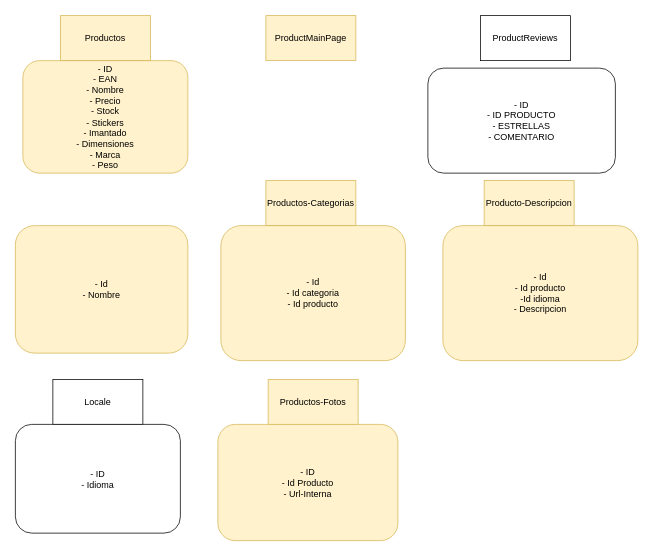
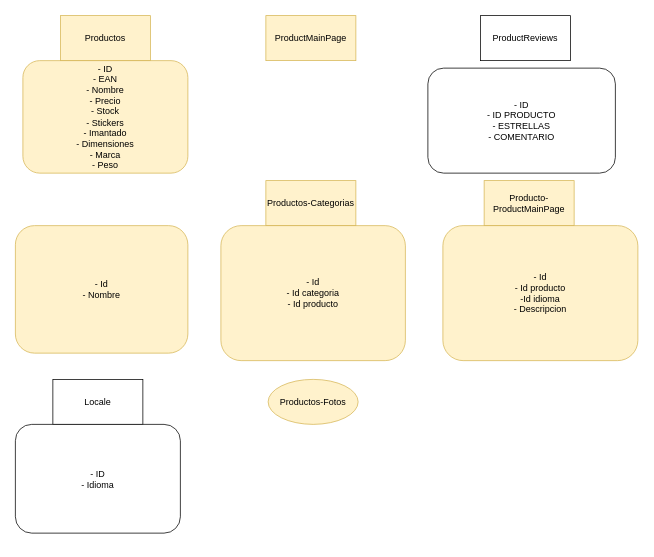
(529, 203) -> (529, 203)
(313, 402) -> (313, 402)
(308, 482) -> none
